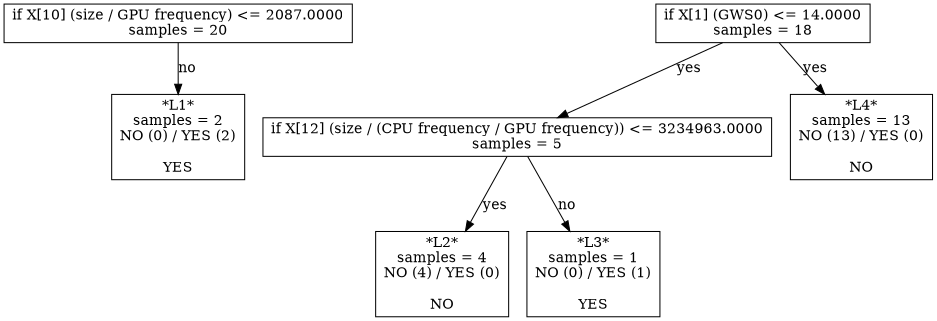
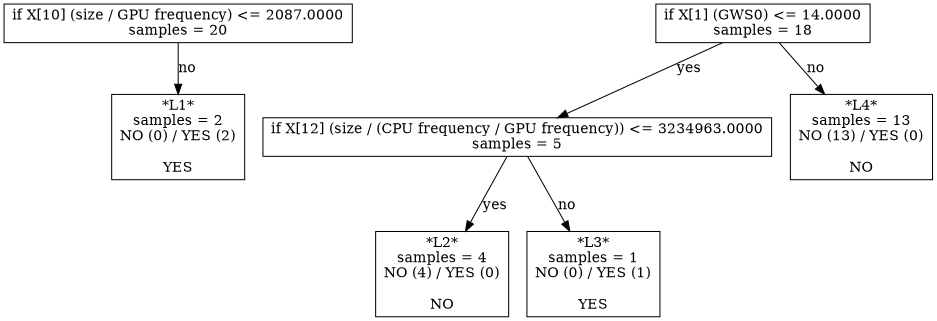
(816, 69) -> (816, 69)
